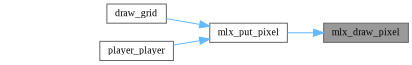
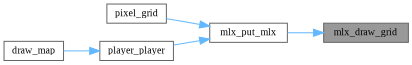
(137, 14) -> (137, 14)
(249, 33) -> (249, 33)
(366, 33) -> (366, 33)
none -> (34, 51)
